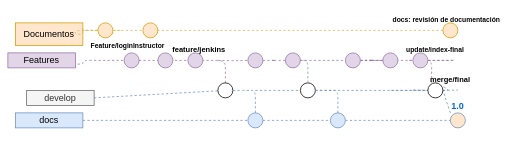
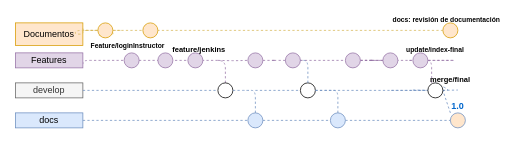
(42, 60) -> (49, 60)
(60, 98) -> (49, 90)
